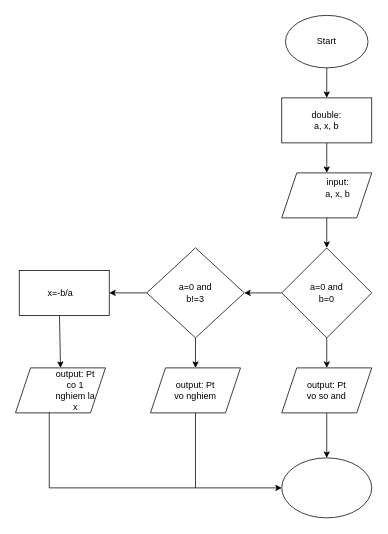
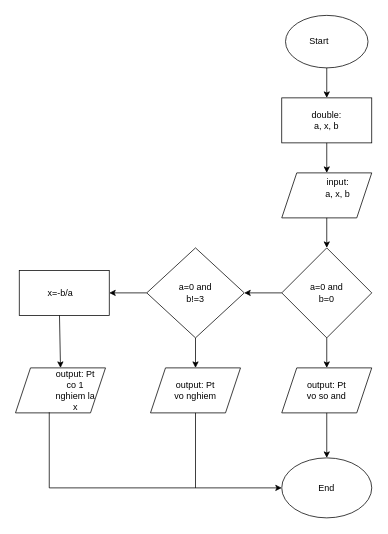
(327, 42) -> (319, 42)
none -> (327, 488)
